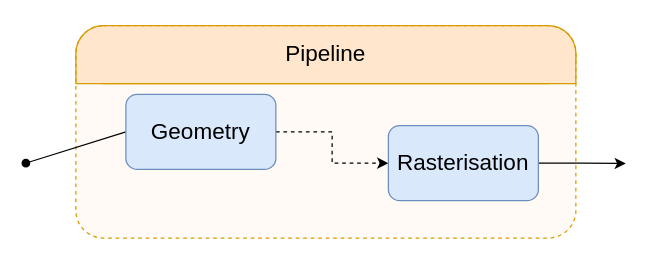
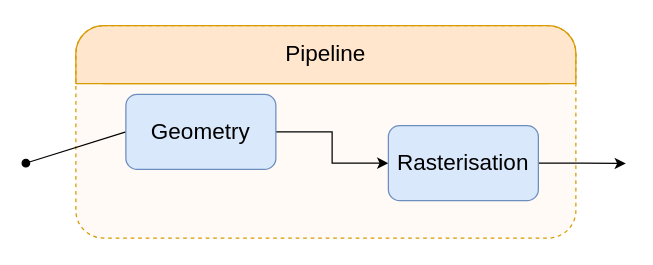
(332, 144) -> (332, 144)
